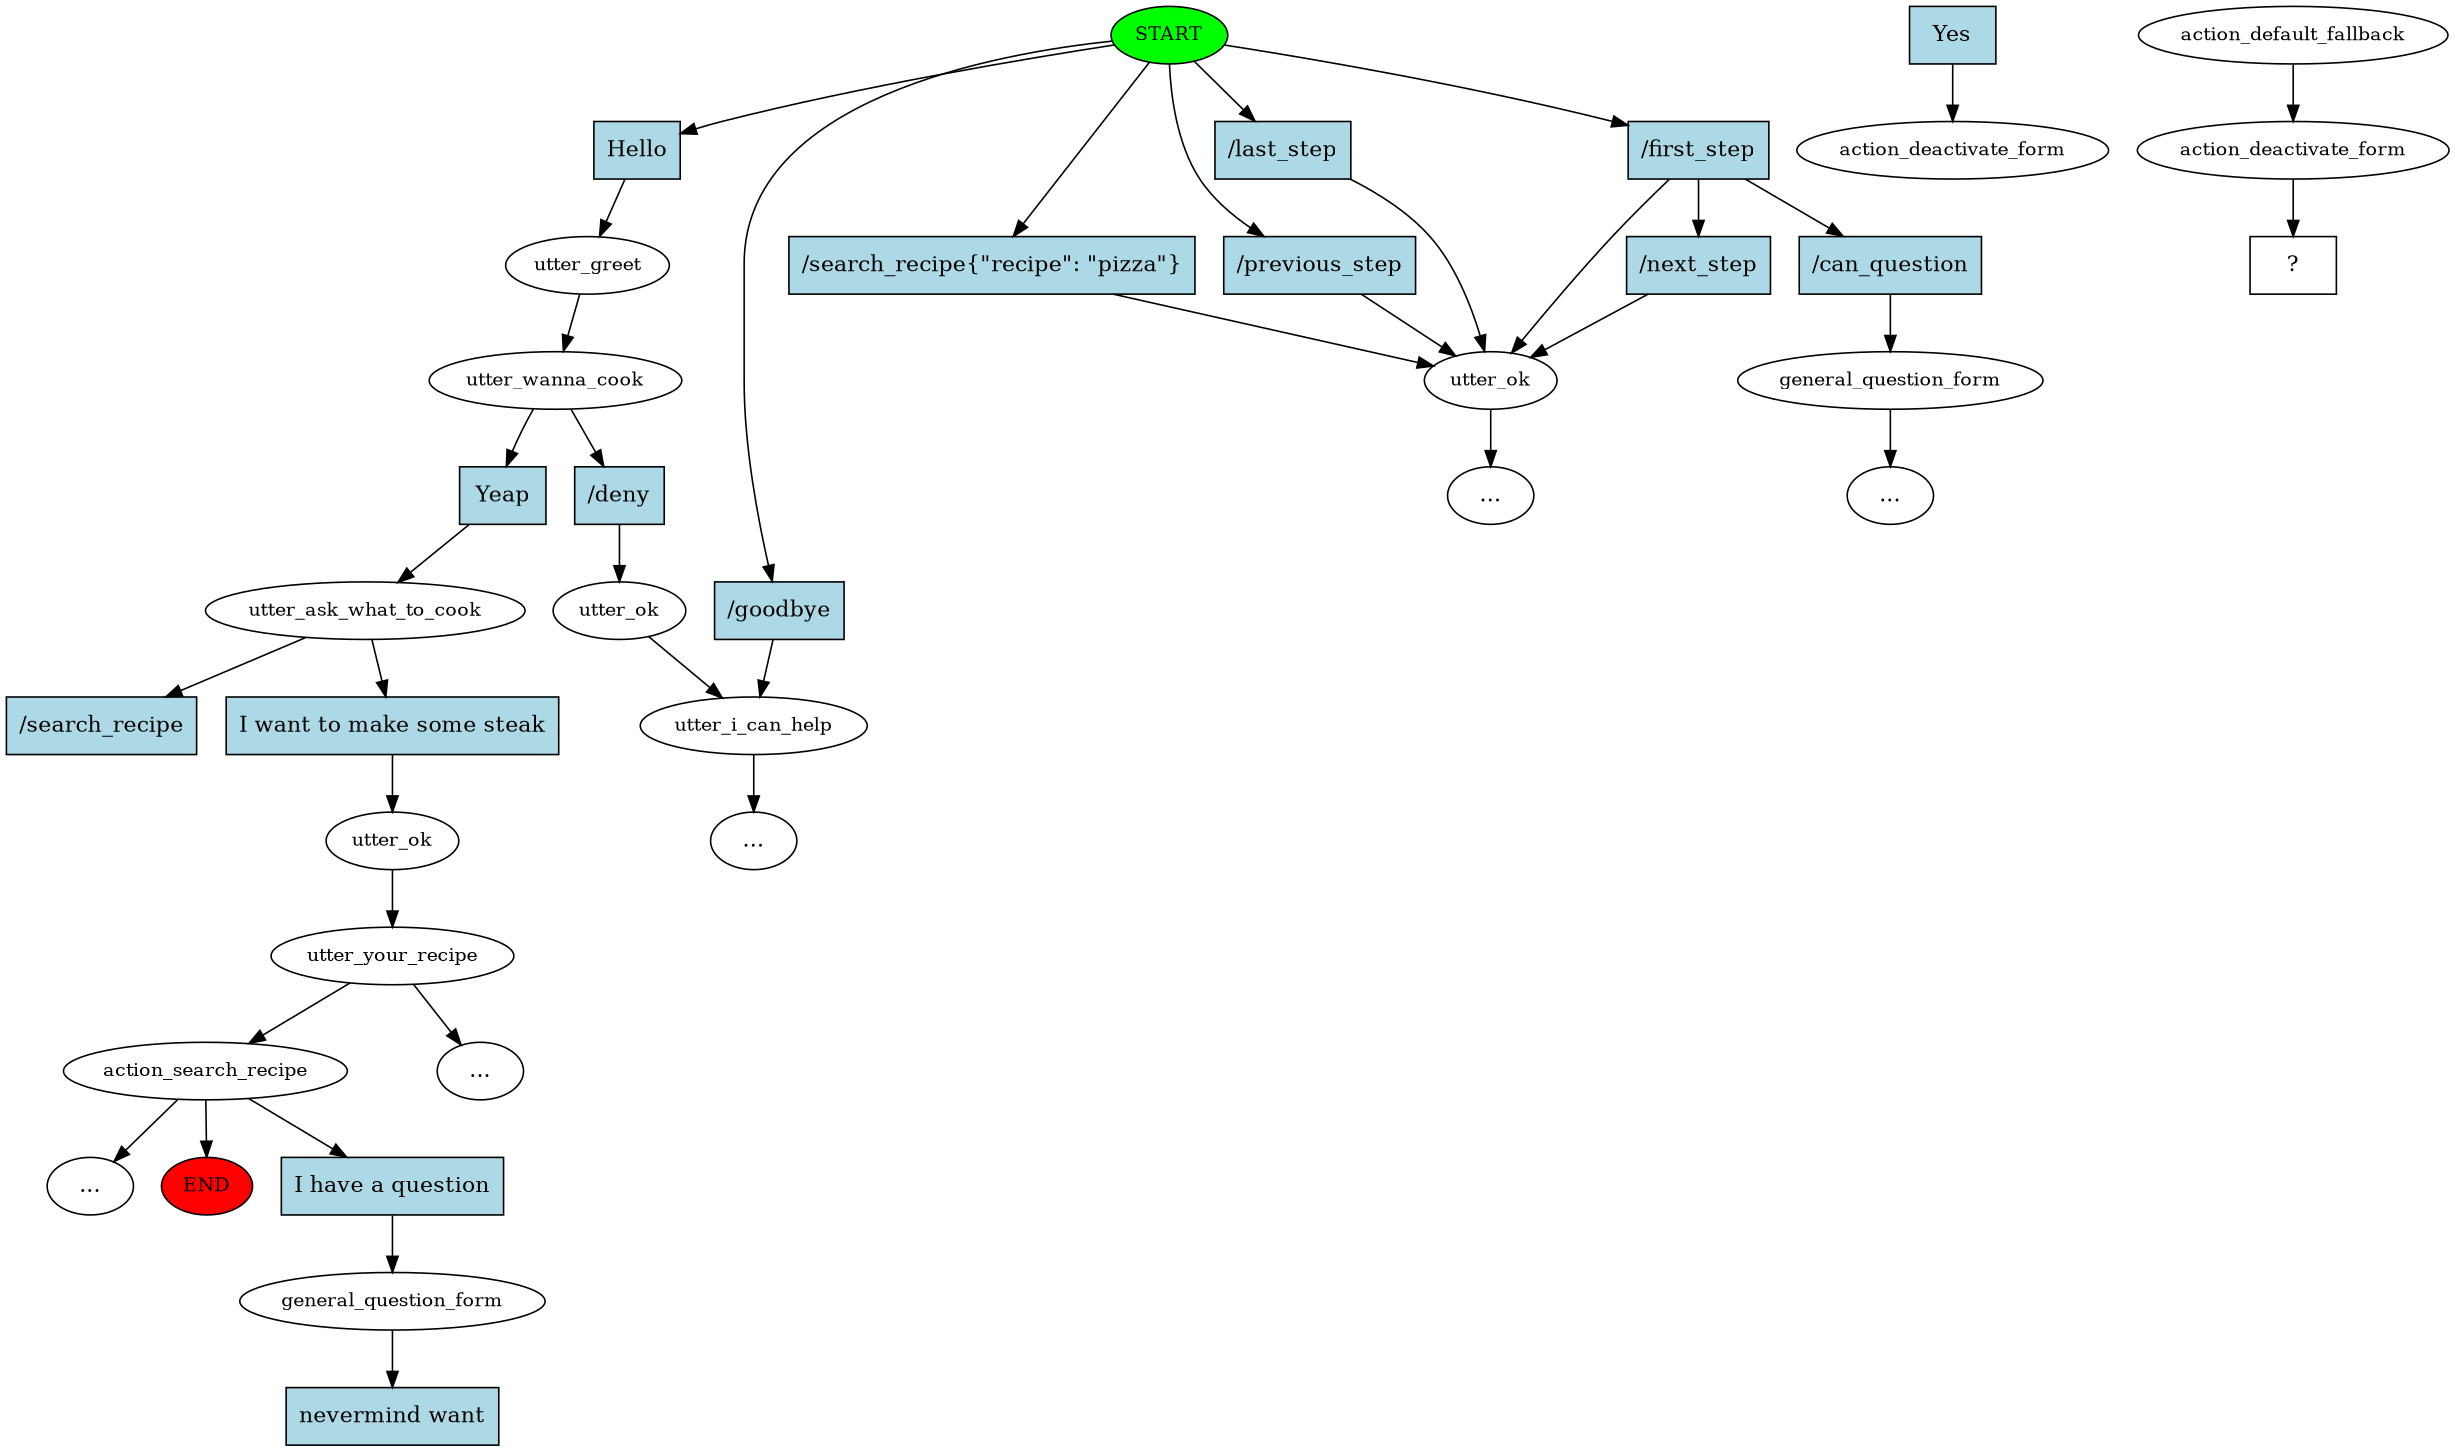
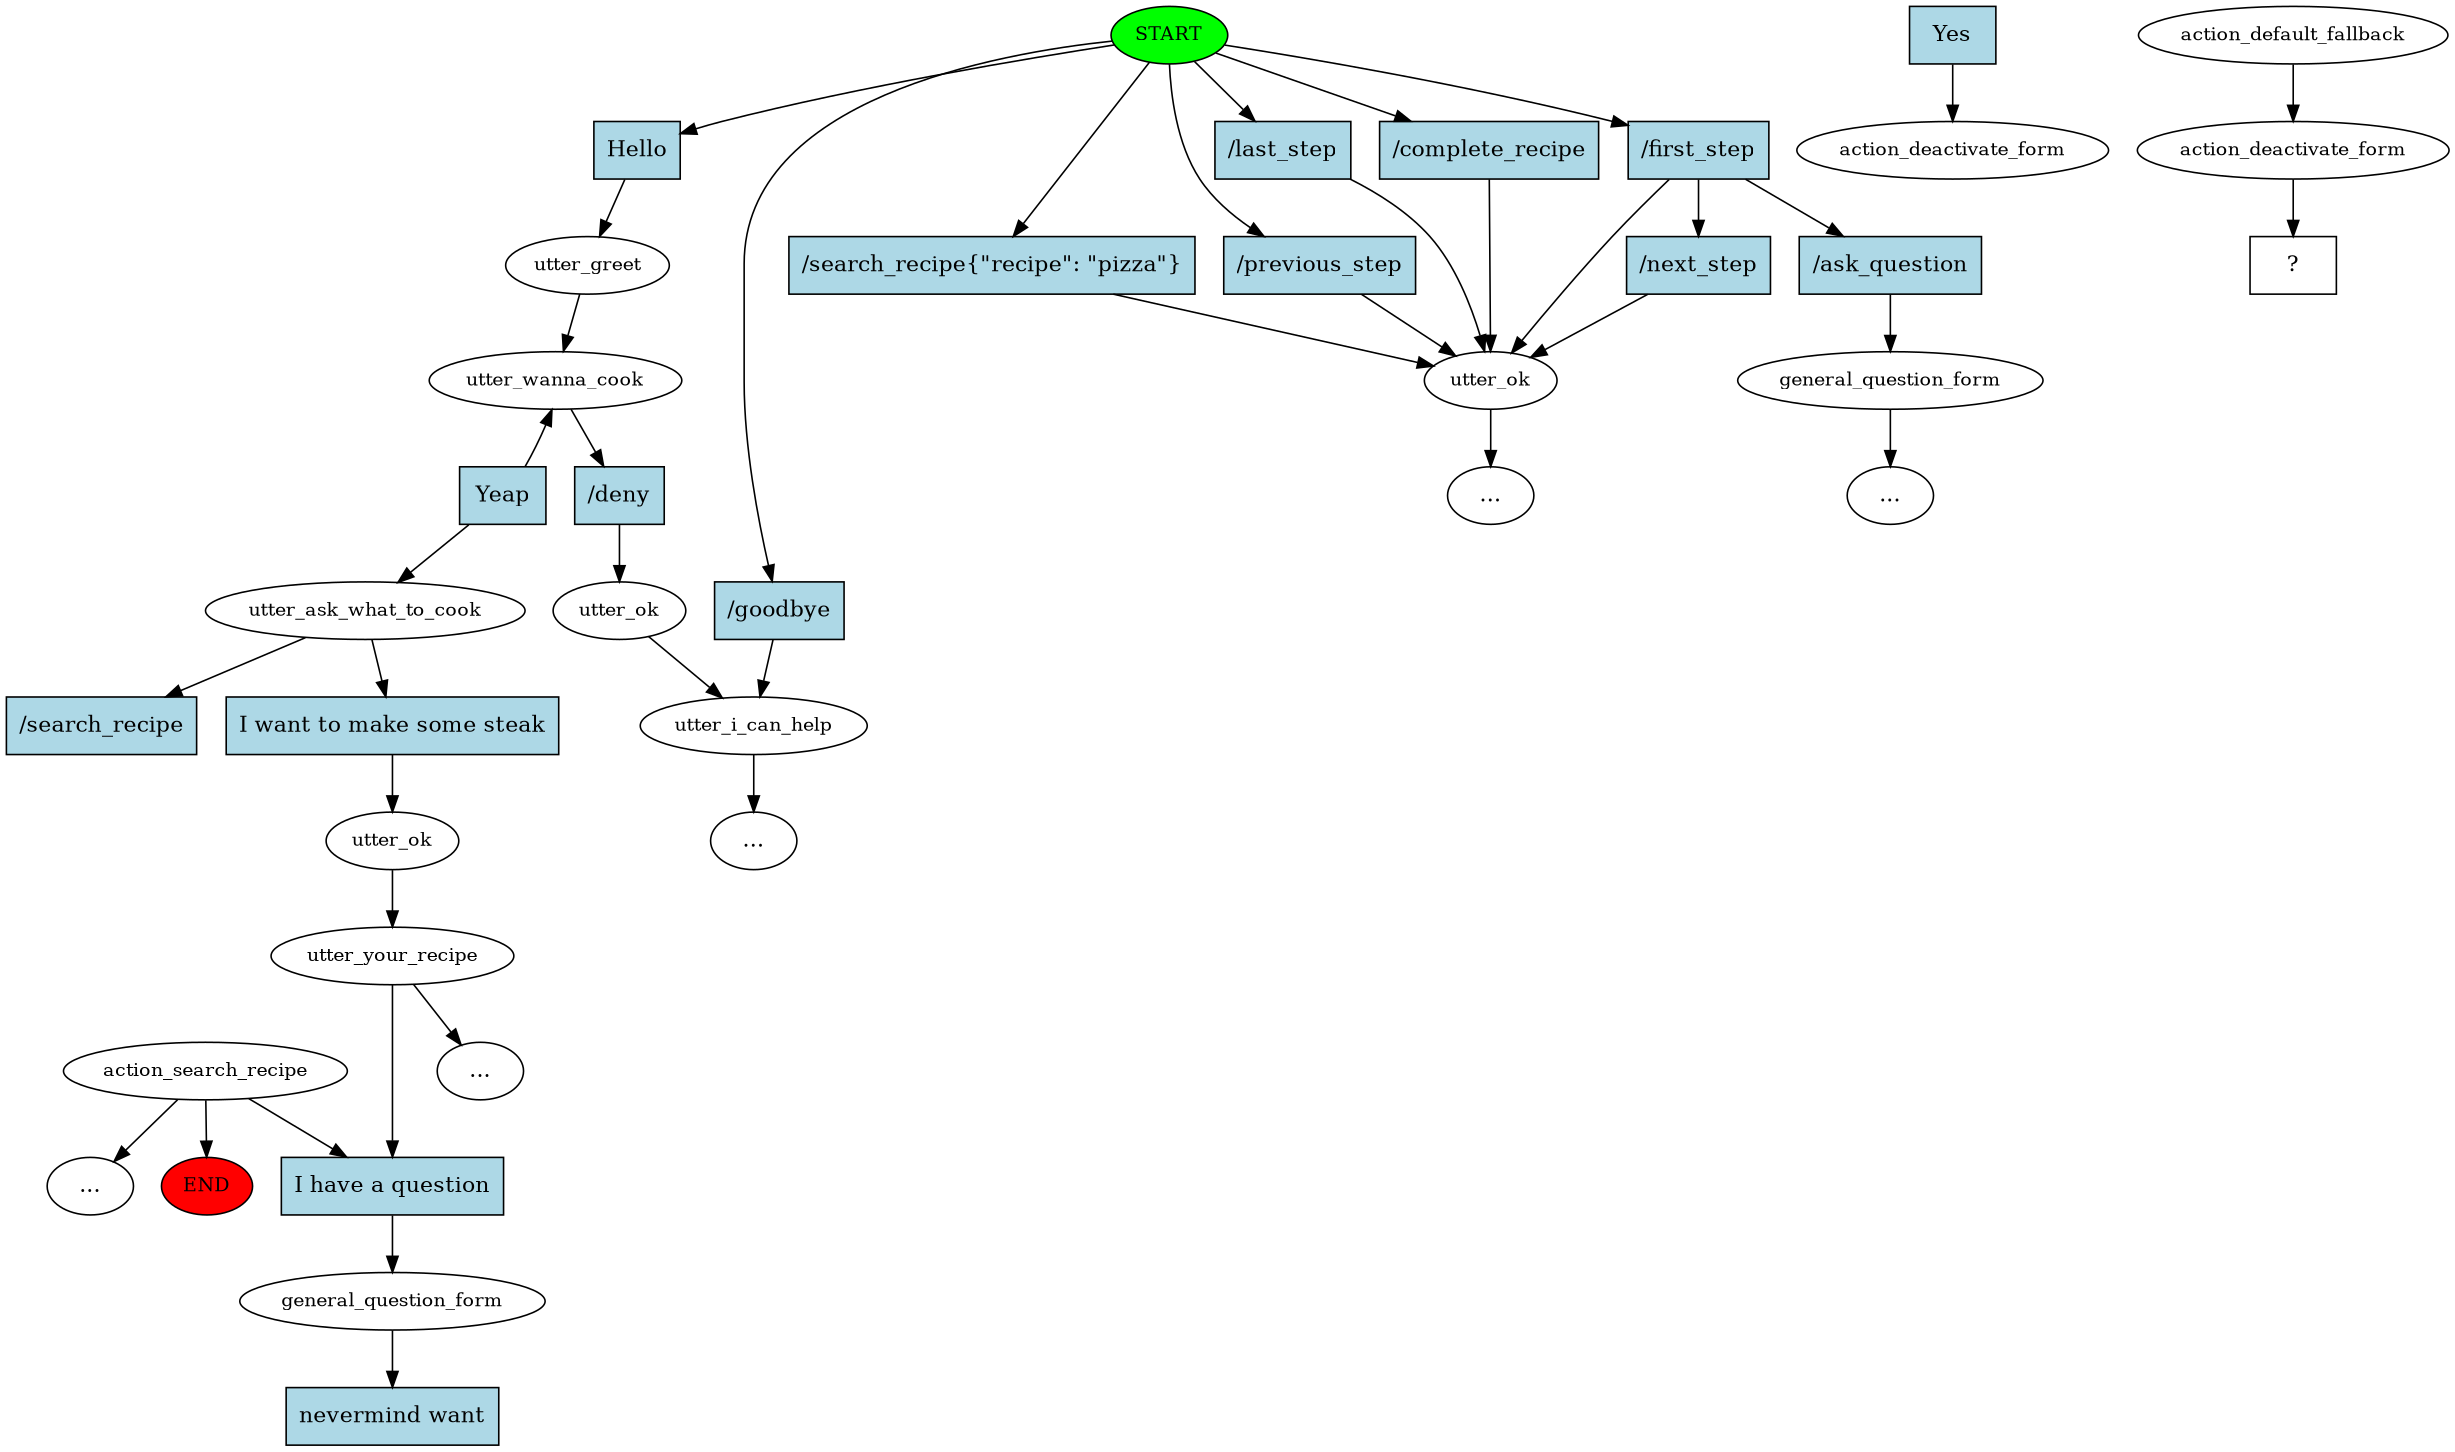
none -> (1489, 150)
(1890, 265) -> (1890, 265)
(522, 430) -> (536, 446)
(307, 1009) -> (392, 1063)
